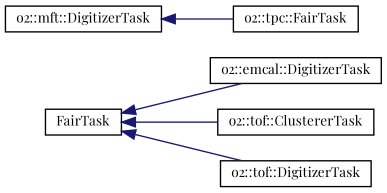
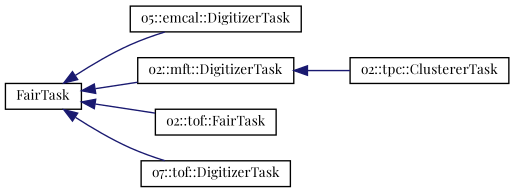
(296, 19) -> (429, 71)
(296, 71) -> (216, 19)
none -> (117, 85)
(296, 122) -> (216, 122)
(296, 174) -> (216, 174)
